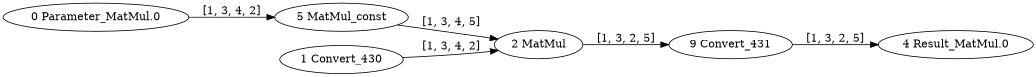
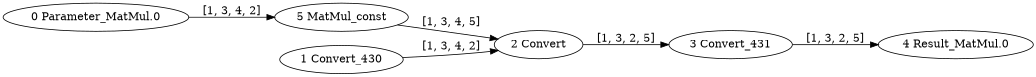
(539, 45) -> (539, 45)
(731, 45) -> (731, 45)
